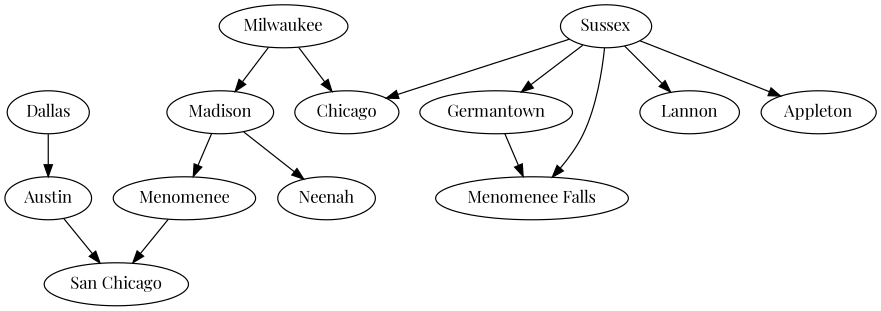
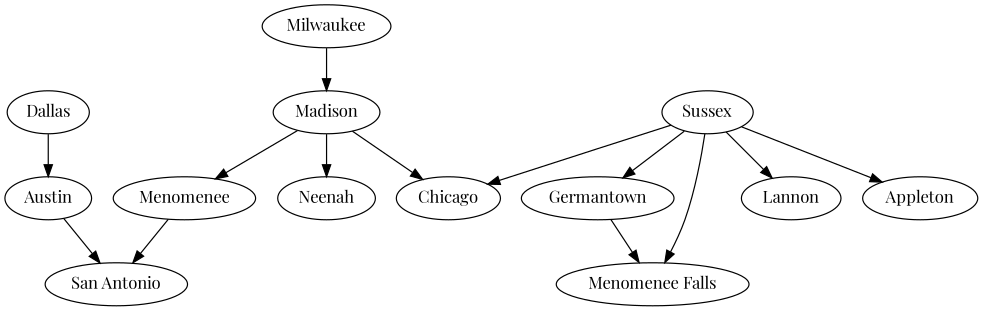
(312, 65) -> (382, 152)
(116, 284) -> (116, 284)
